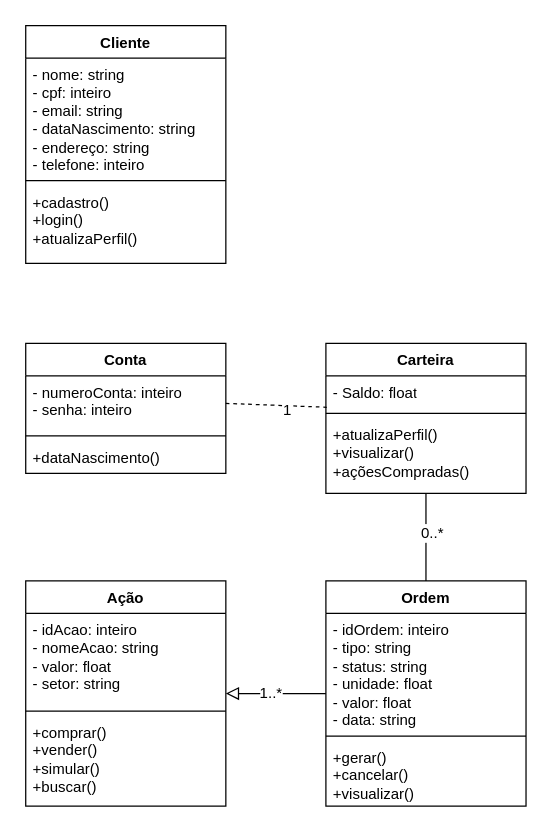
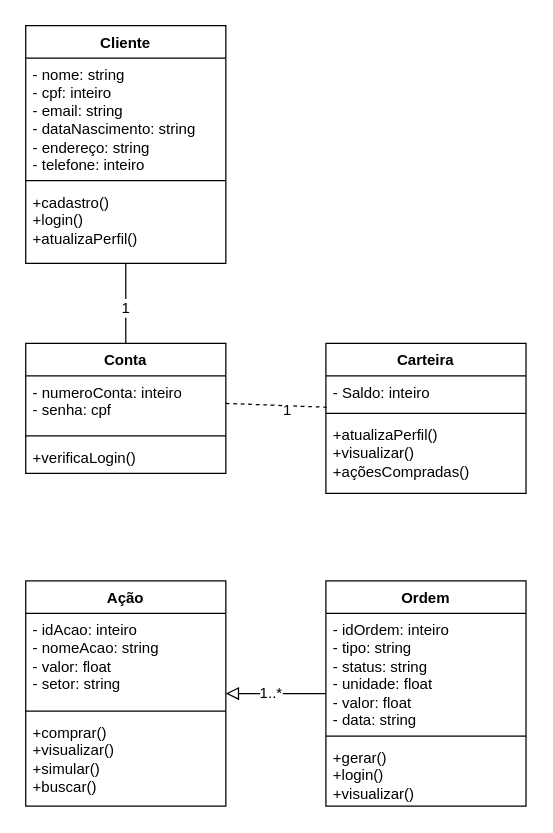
none -> (126, 305)
(382, 393) -> (389, 393)
(116, 402) -> (116, 402)
(103, 458) -> (94, 458)
(426, 539) -> none
(75, 760) -> (82, 760)
(382, 776) -> (382, 776)
